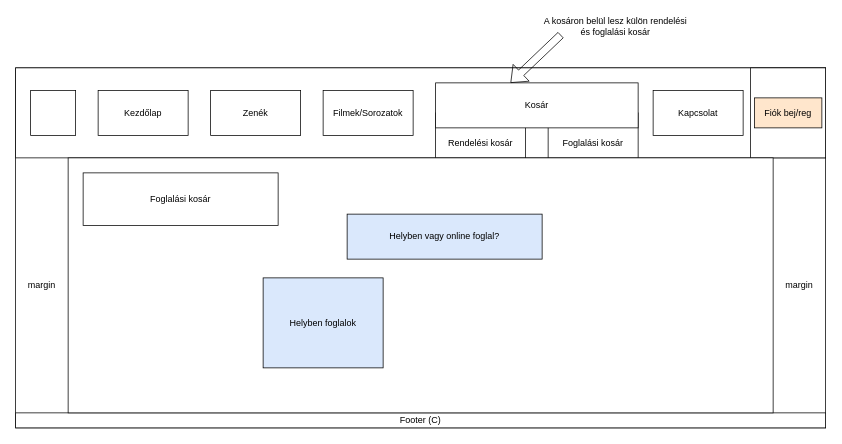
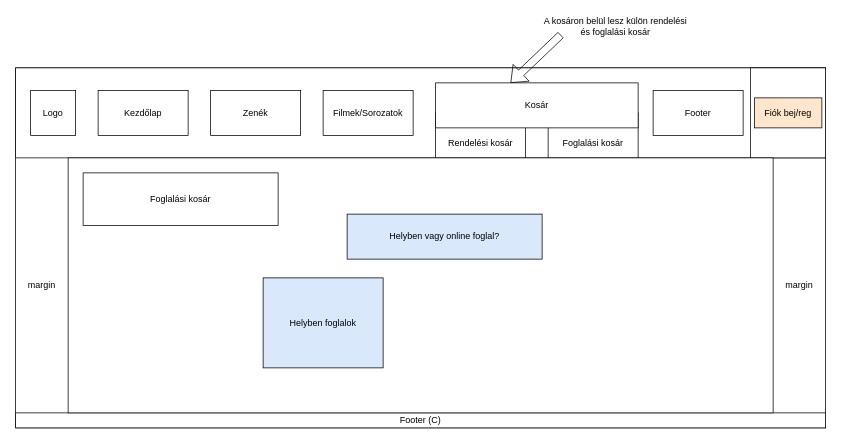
none -> (53, 113)
(698, 113) -> (698, 113)
